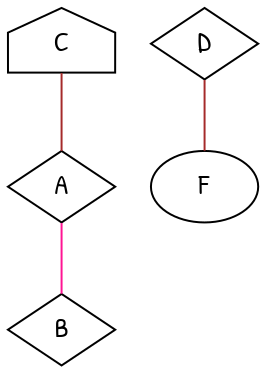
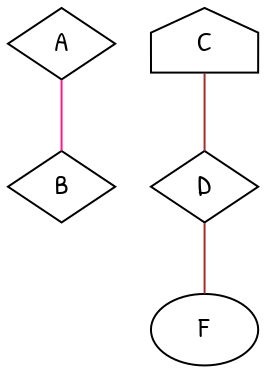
(62, 112) -> (205, 112)
